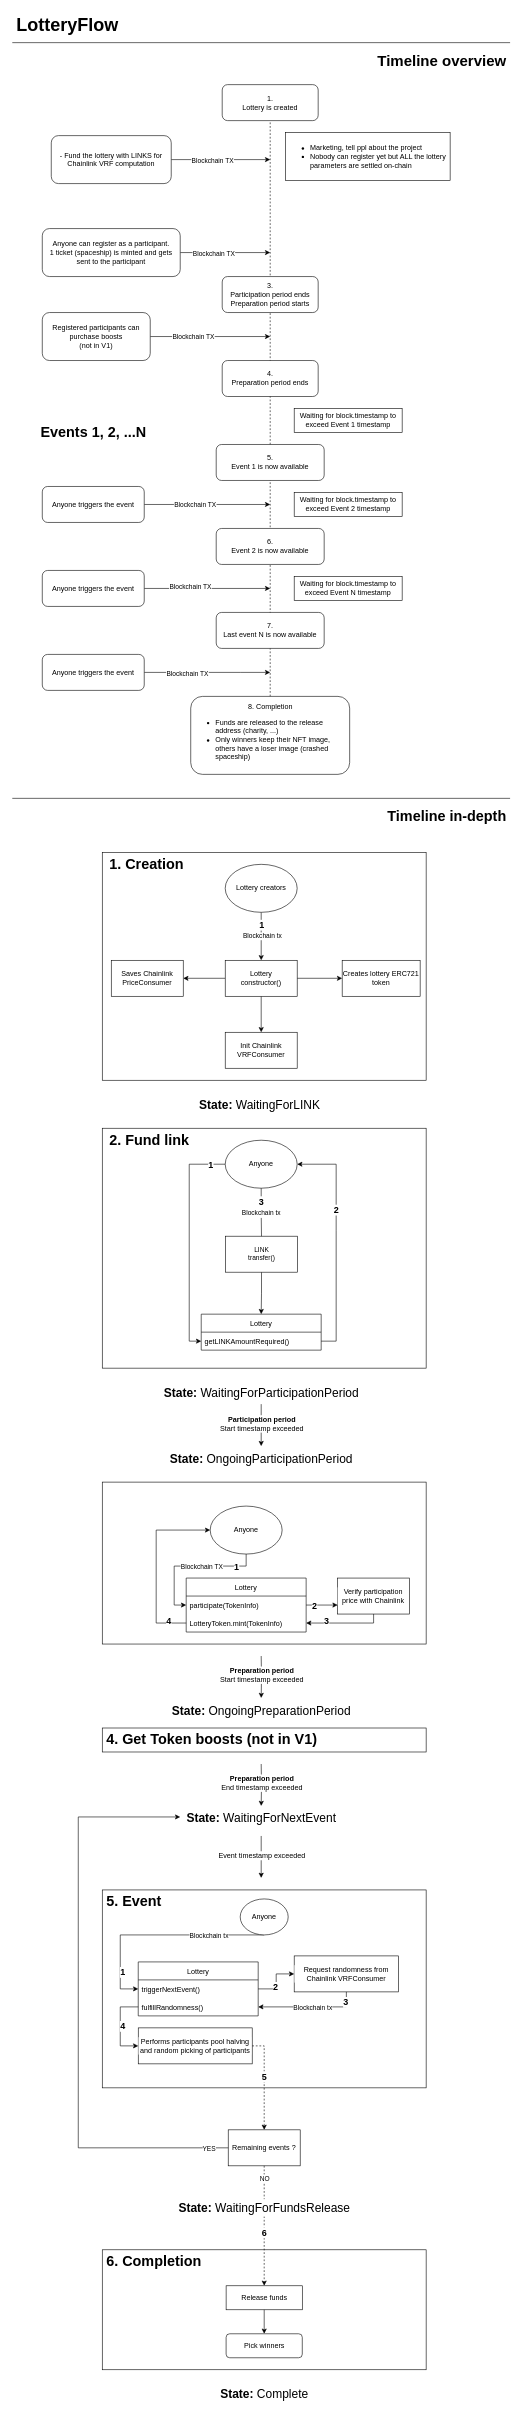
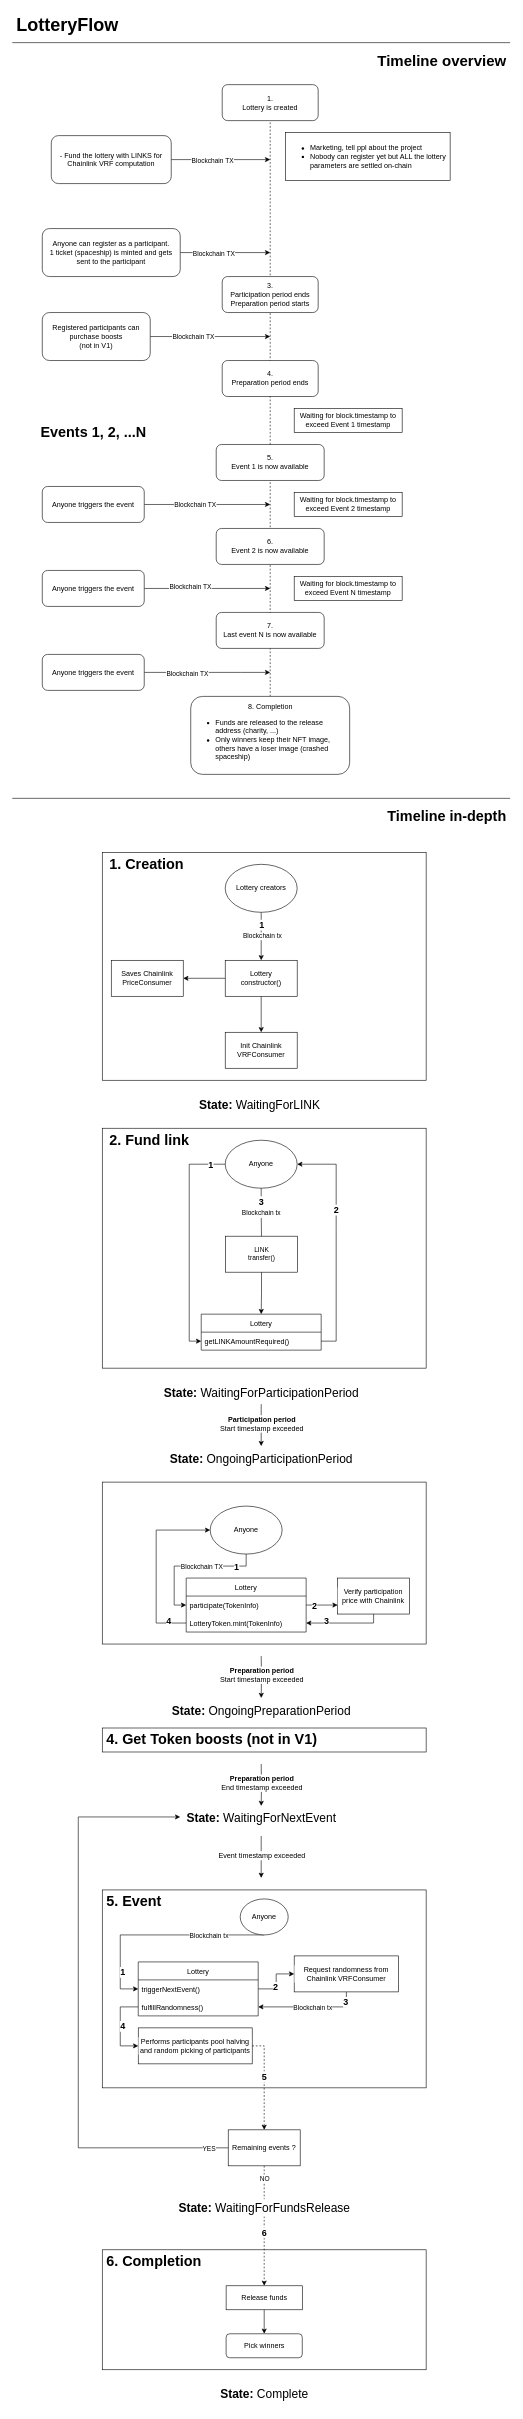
(336, 978) -> none
(381, 978) -> none
